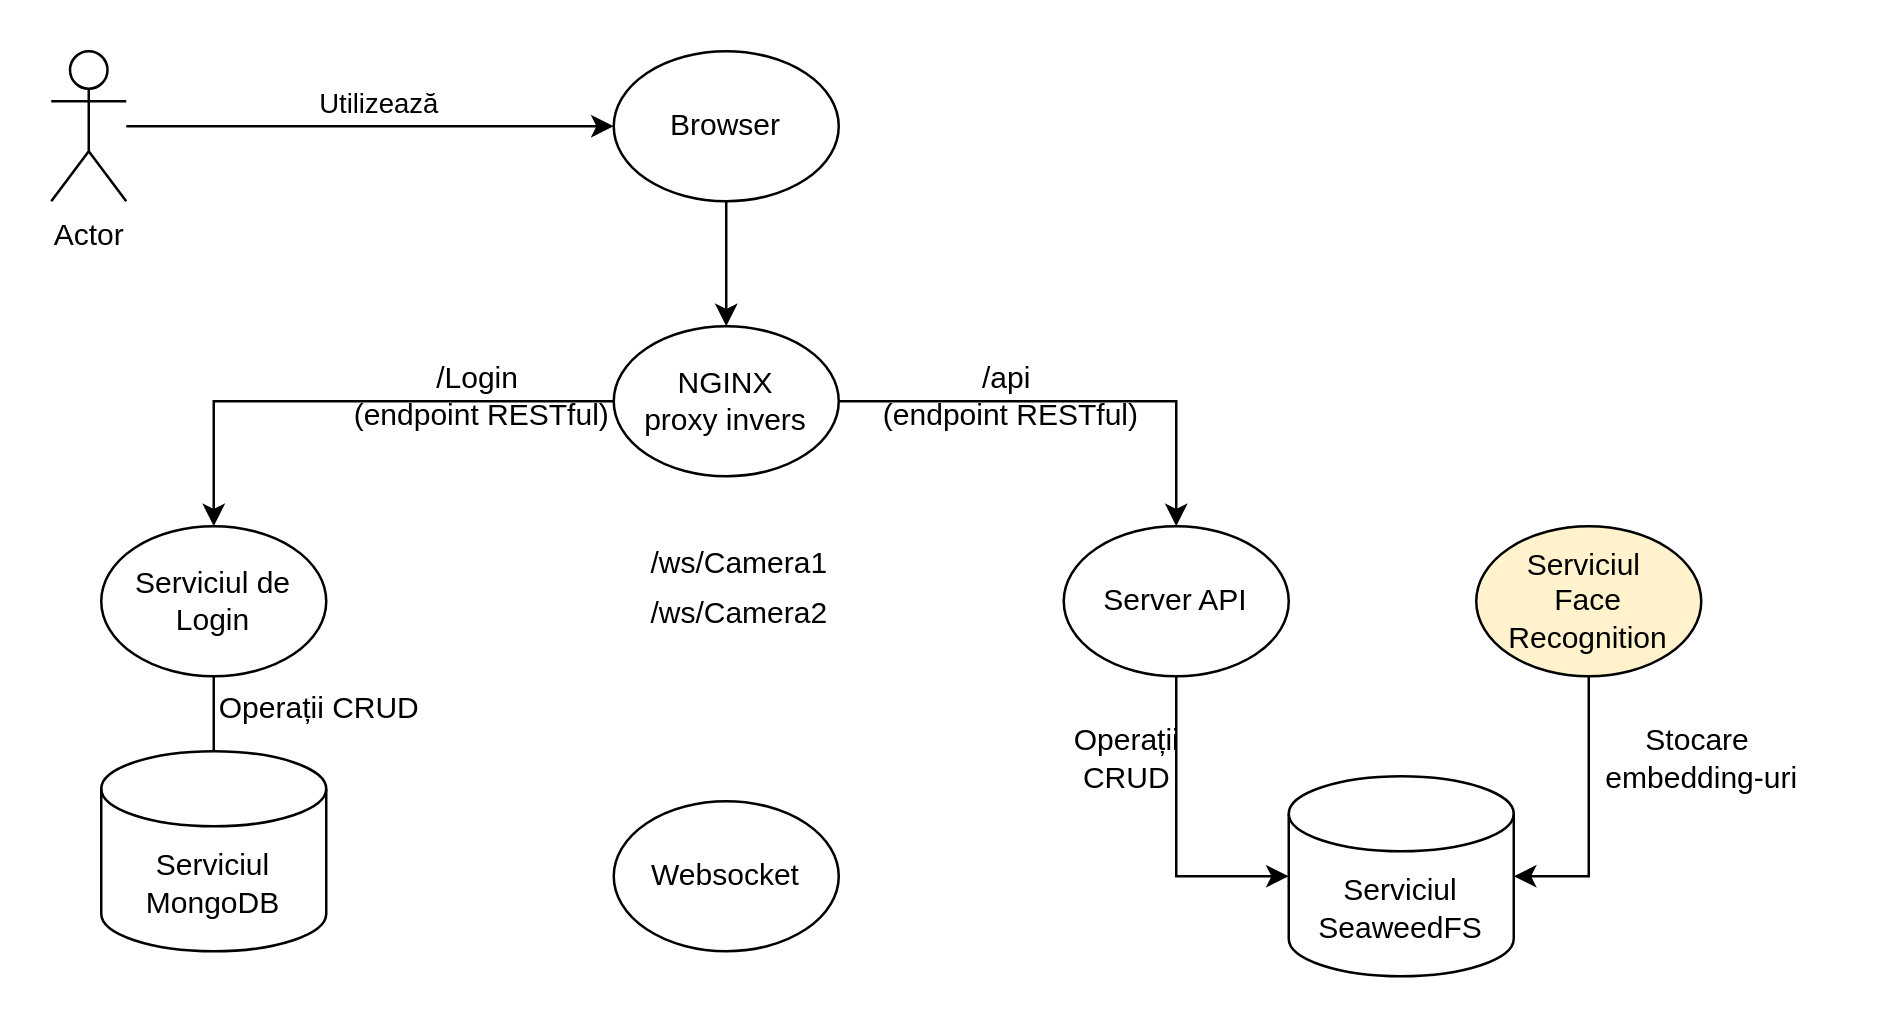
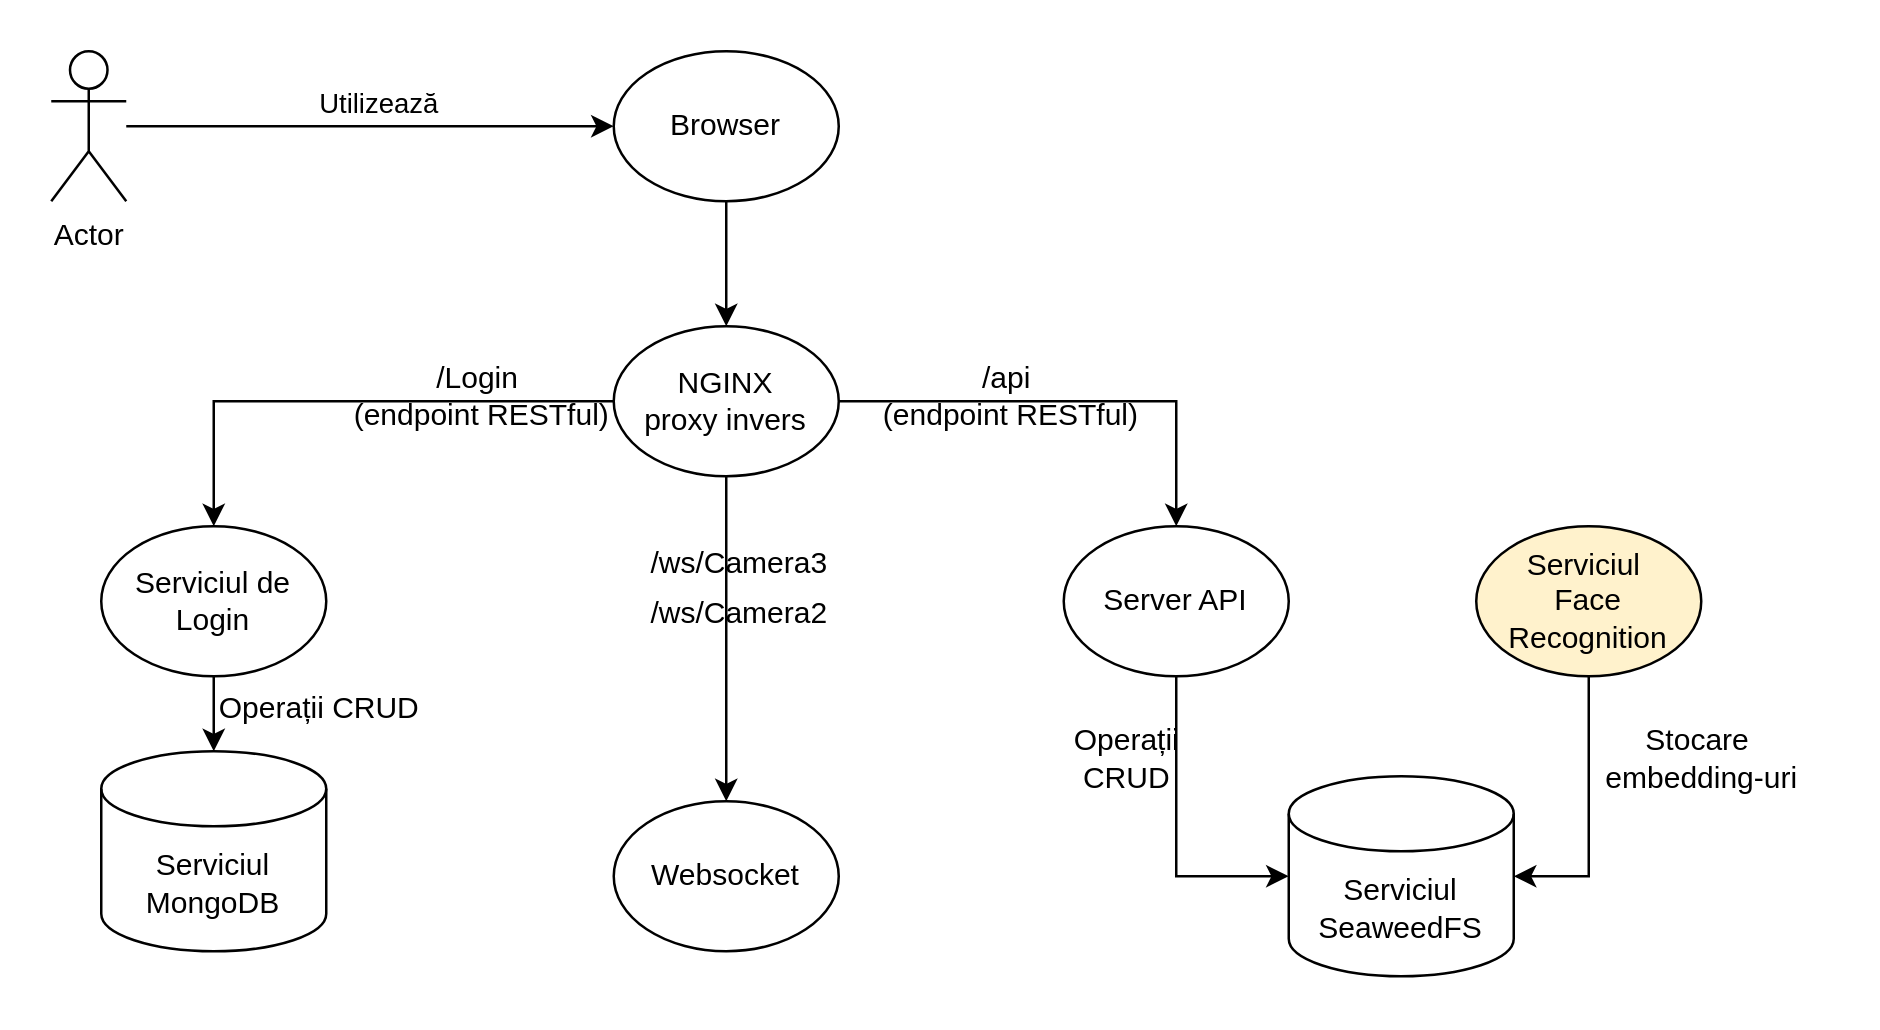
(740, 564) -> (740, 564)
none -> (726, 630)
(214, 740) -> (214, 733)
